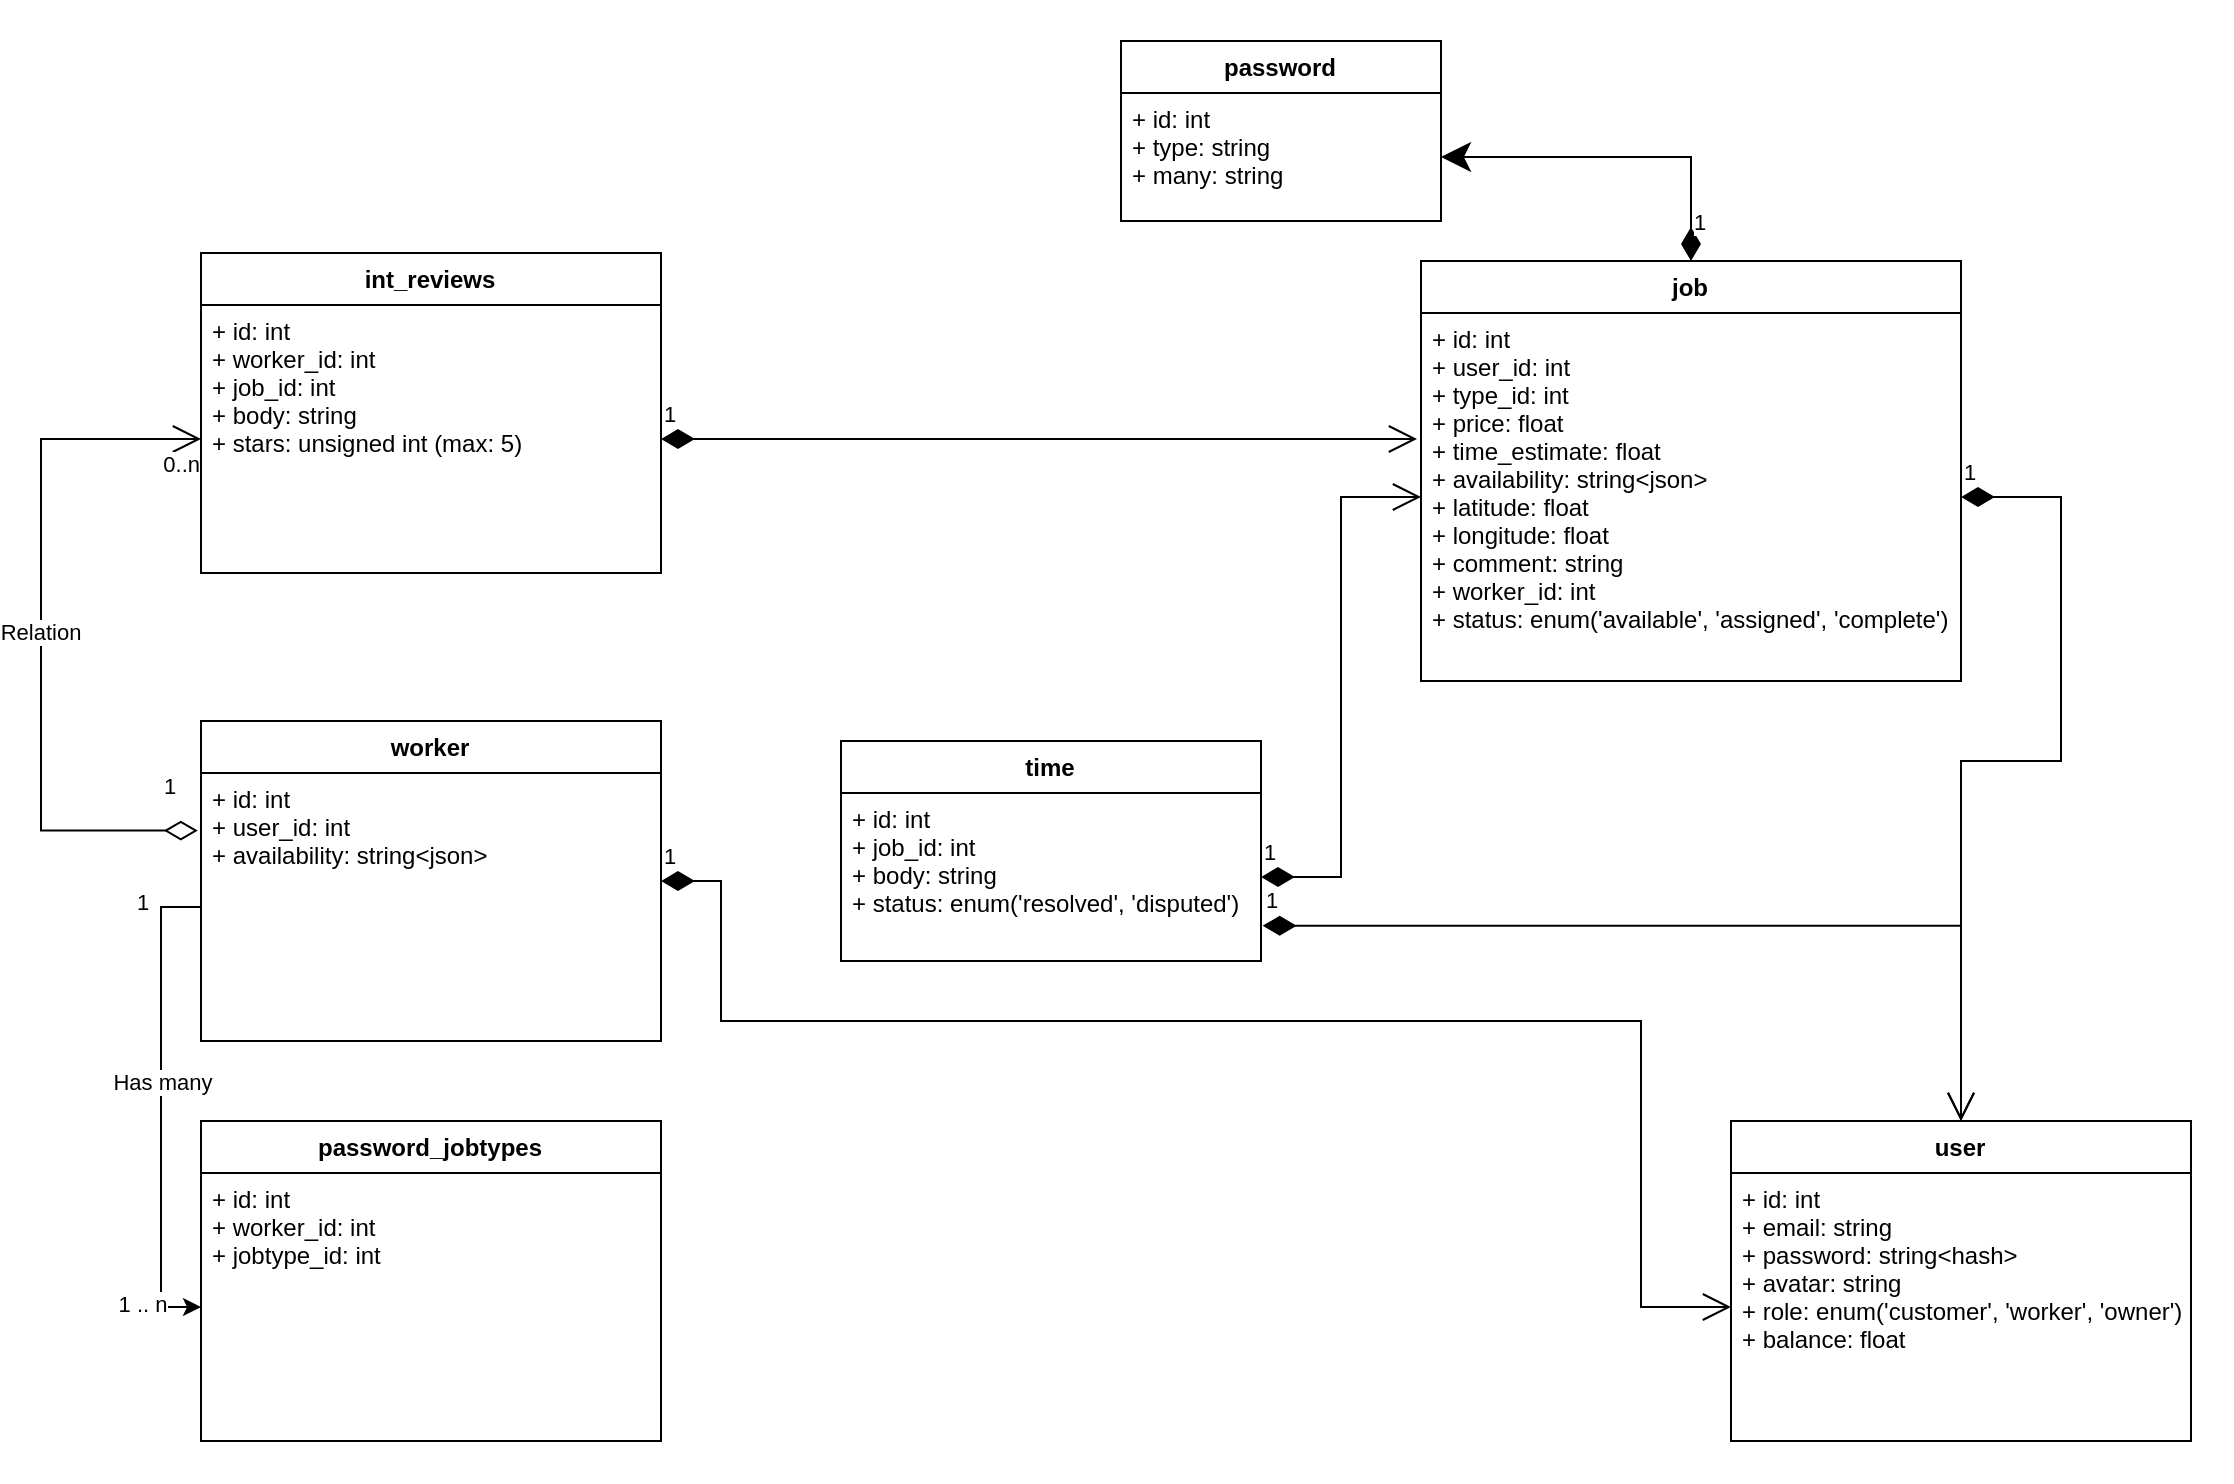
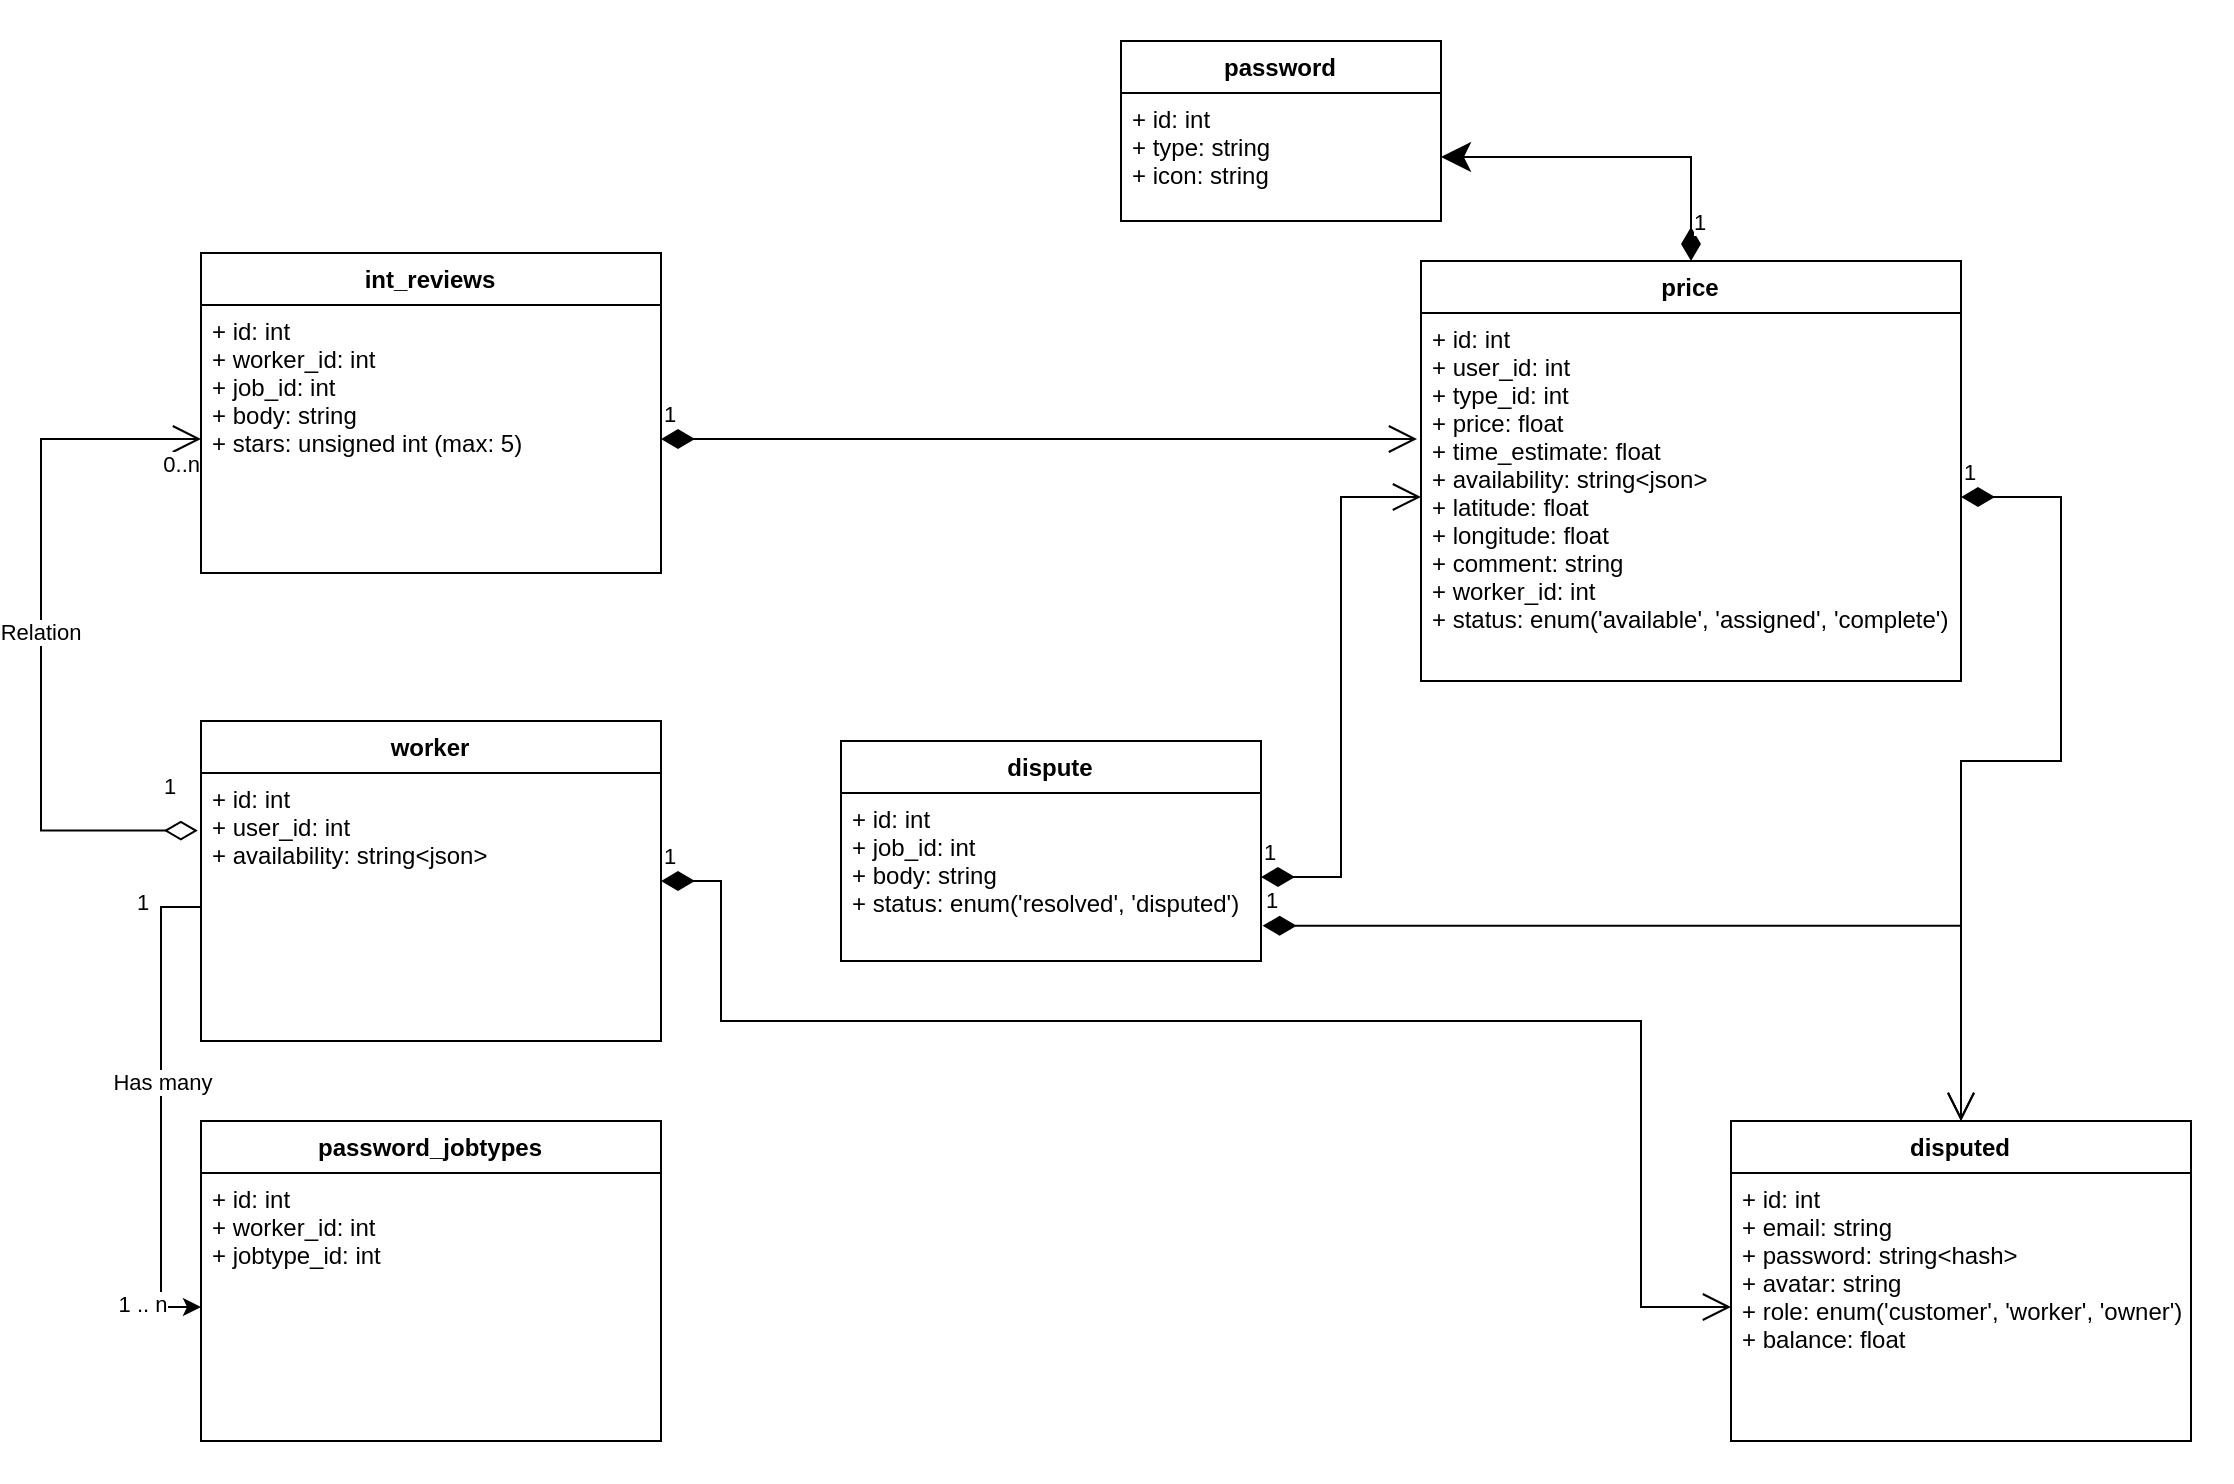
(1177, 120) -> (1177, 120)
(1690, 288) -> (1690, 288)
(1050, 768) -> (1050, 768)
(1960, 1148) -> (1960, 1148)
